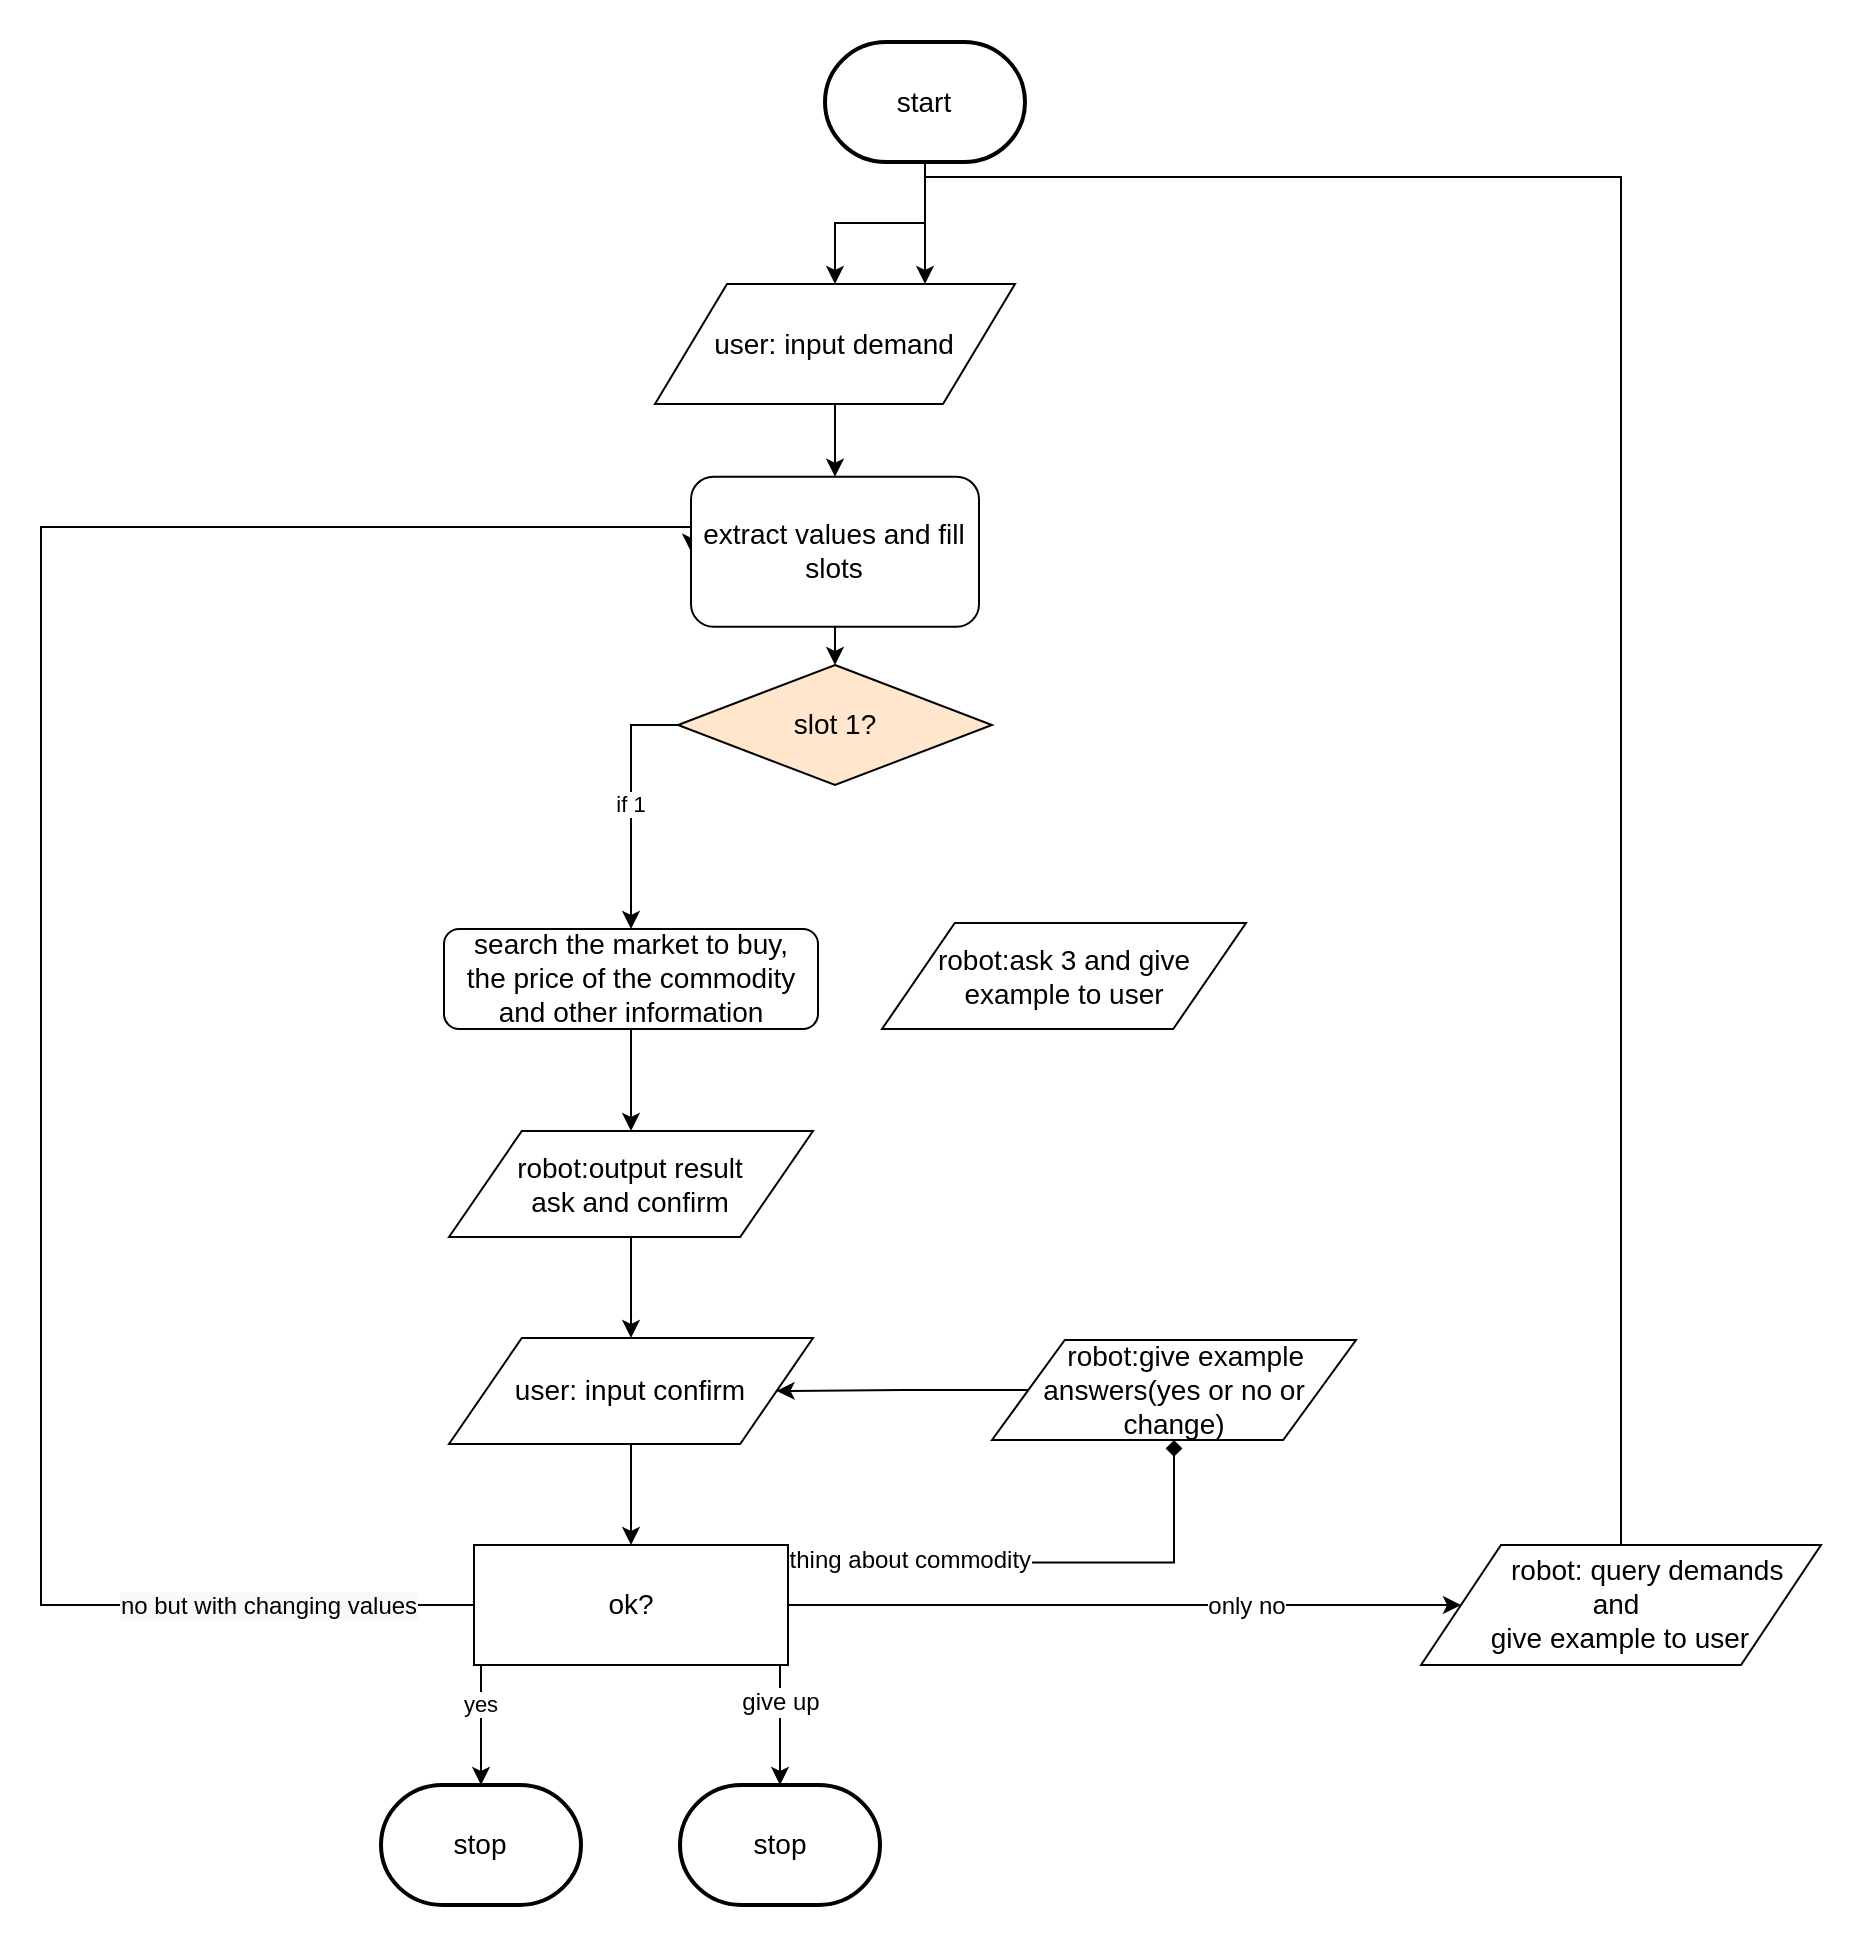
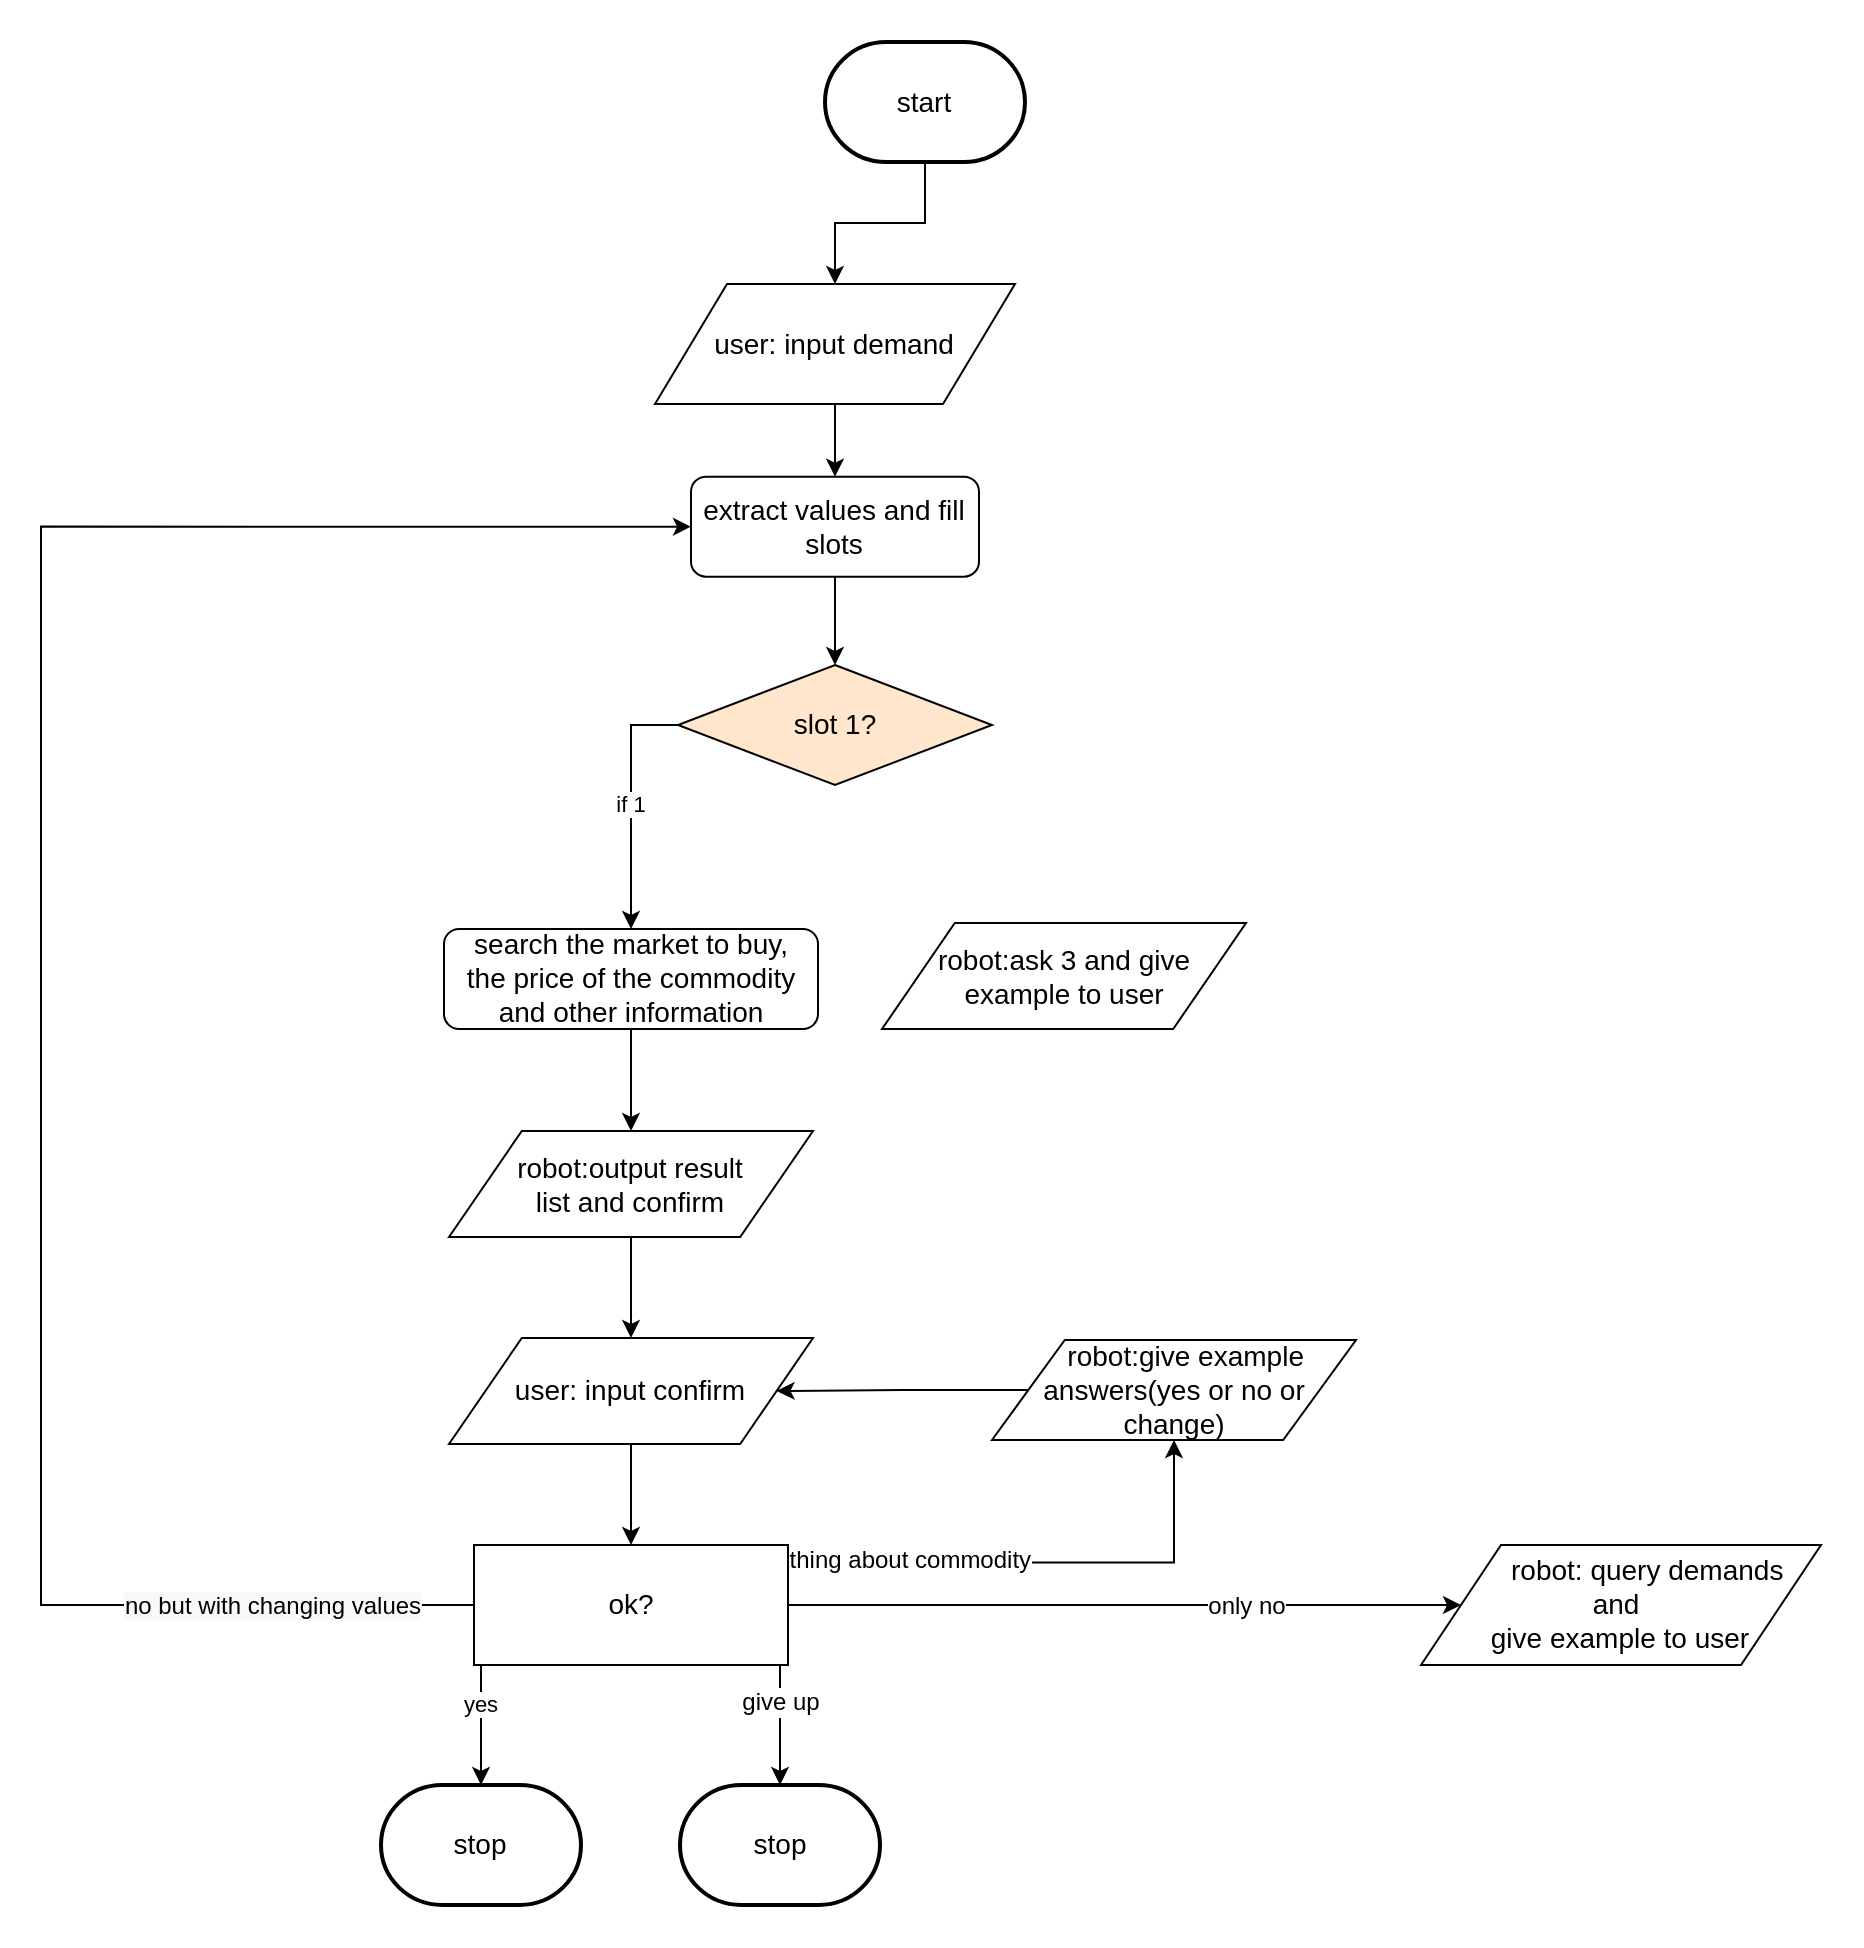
(1621, 515) -> none
(835, 552) -> (835, 527)
(631, 1185) -> (631, 1185)
(1174, 1456) -> (1174, 1455)
